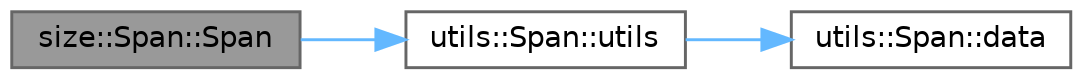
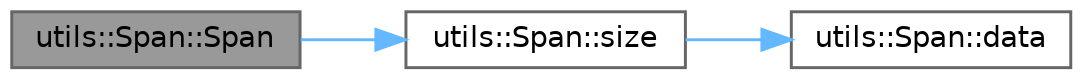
(156, 40) -> (156, 40)
(546, 40) -> (546, 40)
